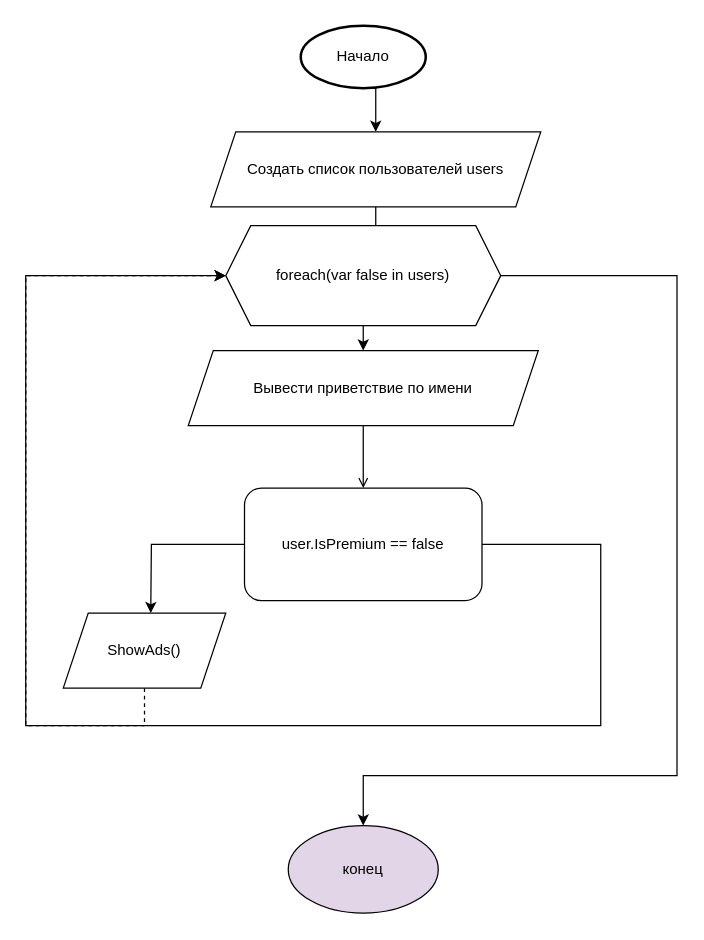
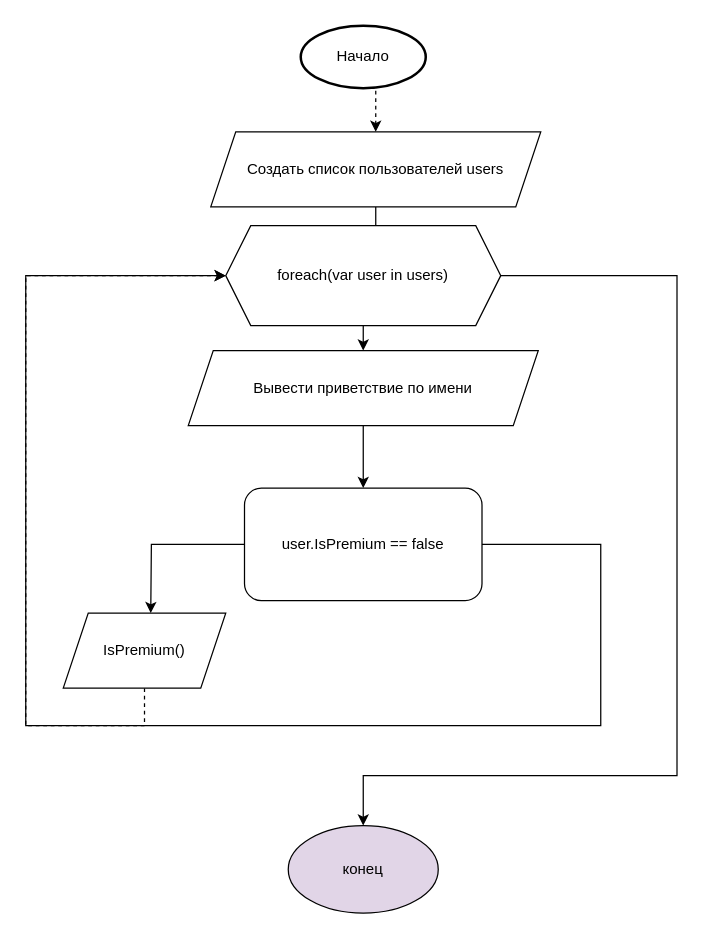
(376, 103) -> (376, 103)
(363, 276) -> (363, 276)
(363, 480) -> (363, 478)
(144, 651) -> (144, 651)
